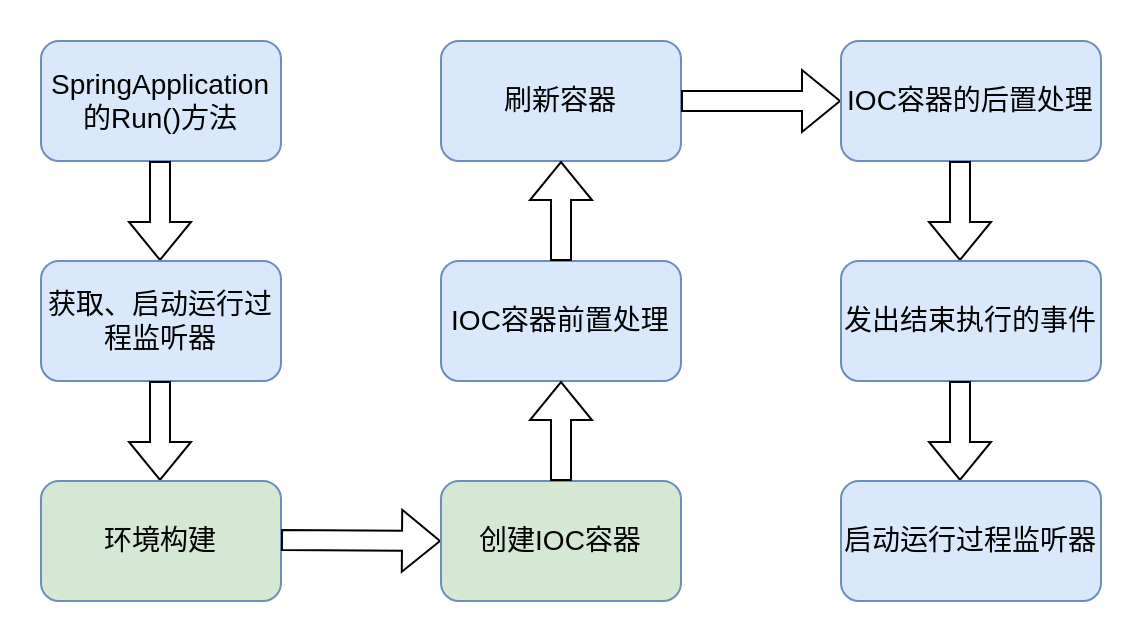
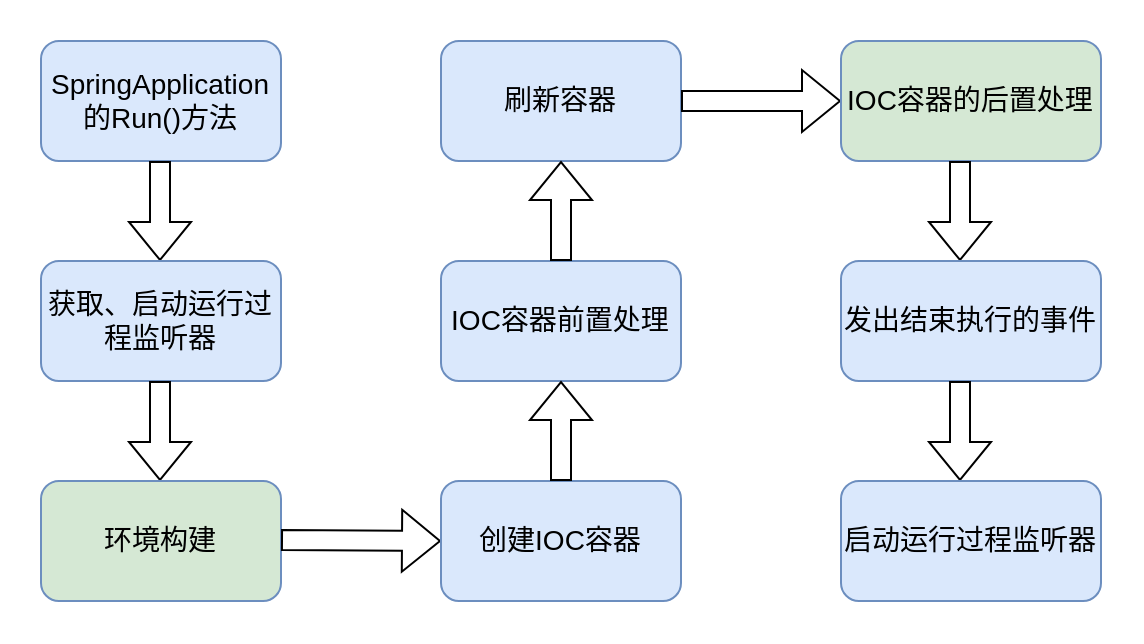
(971, 101) -> (971, 101)
(561, 541) -> (561, 541)
